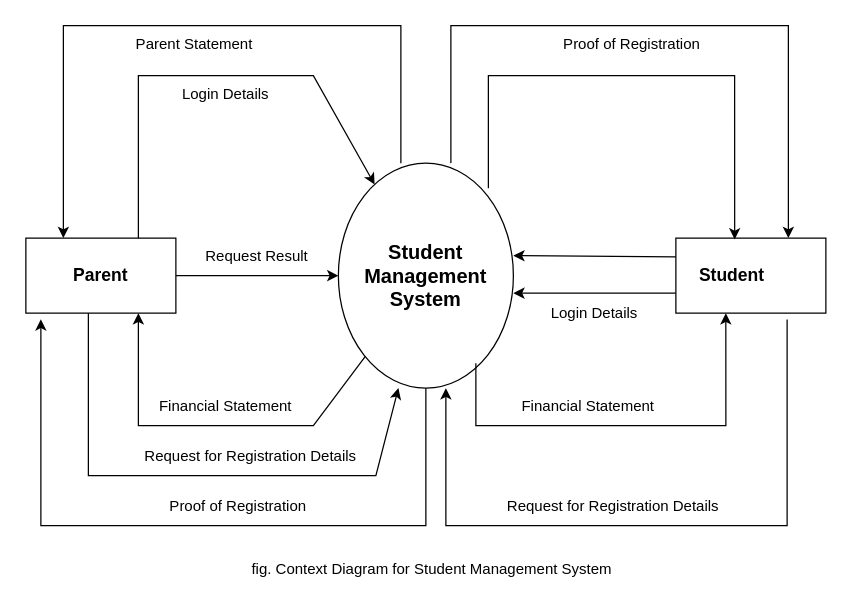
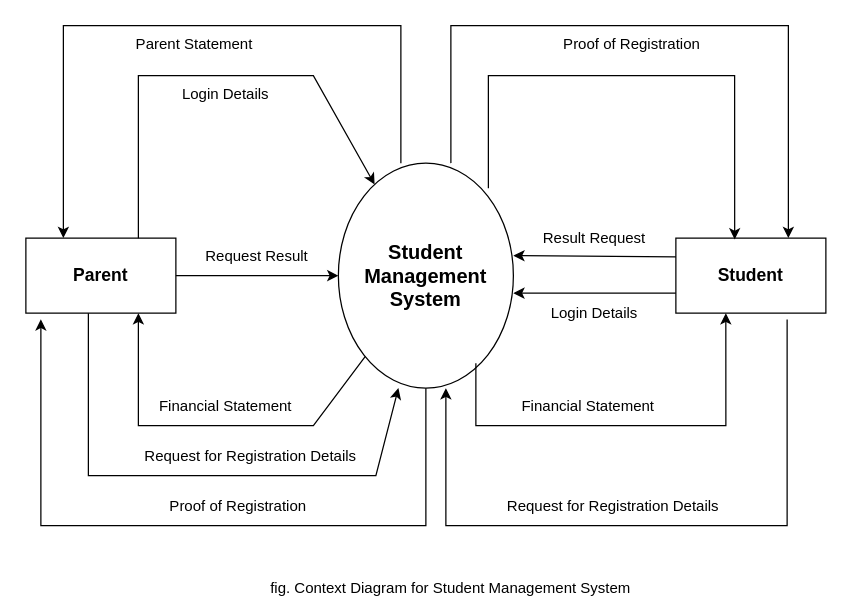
none -> (594, 238)
(732, 276) -> (751, 276)
(432, 569) -> (451, 588)
